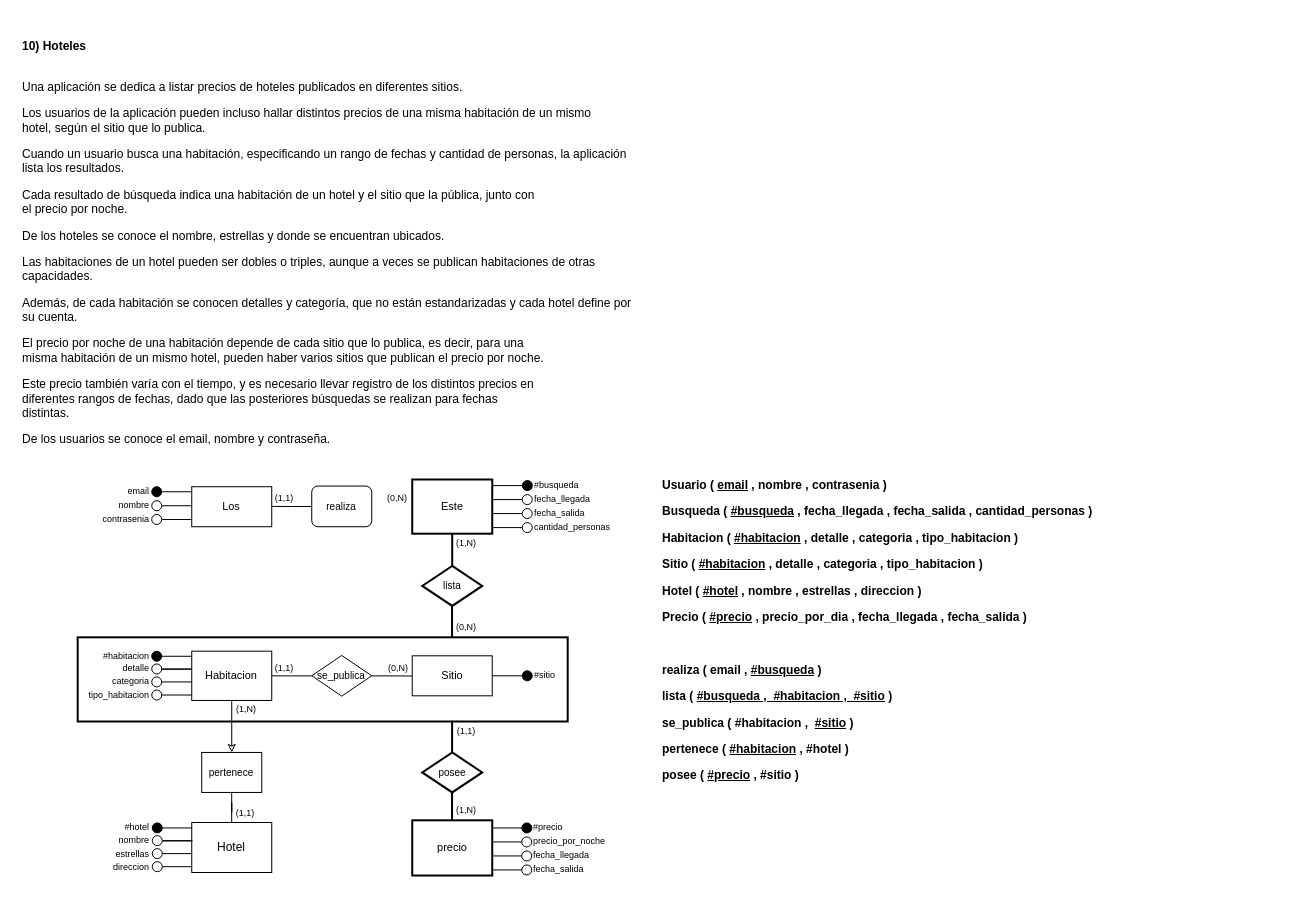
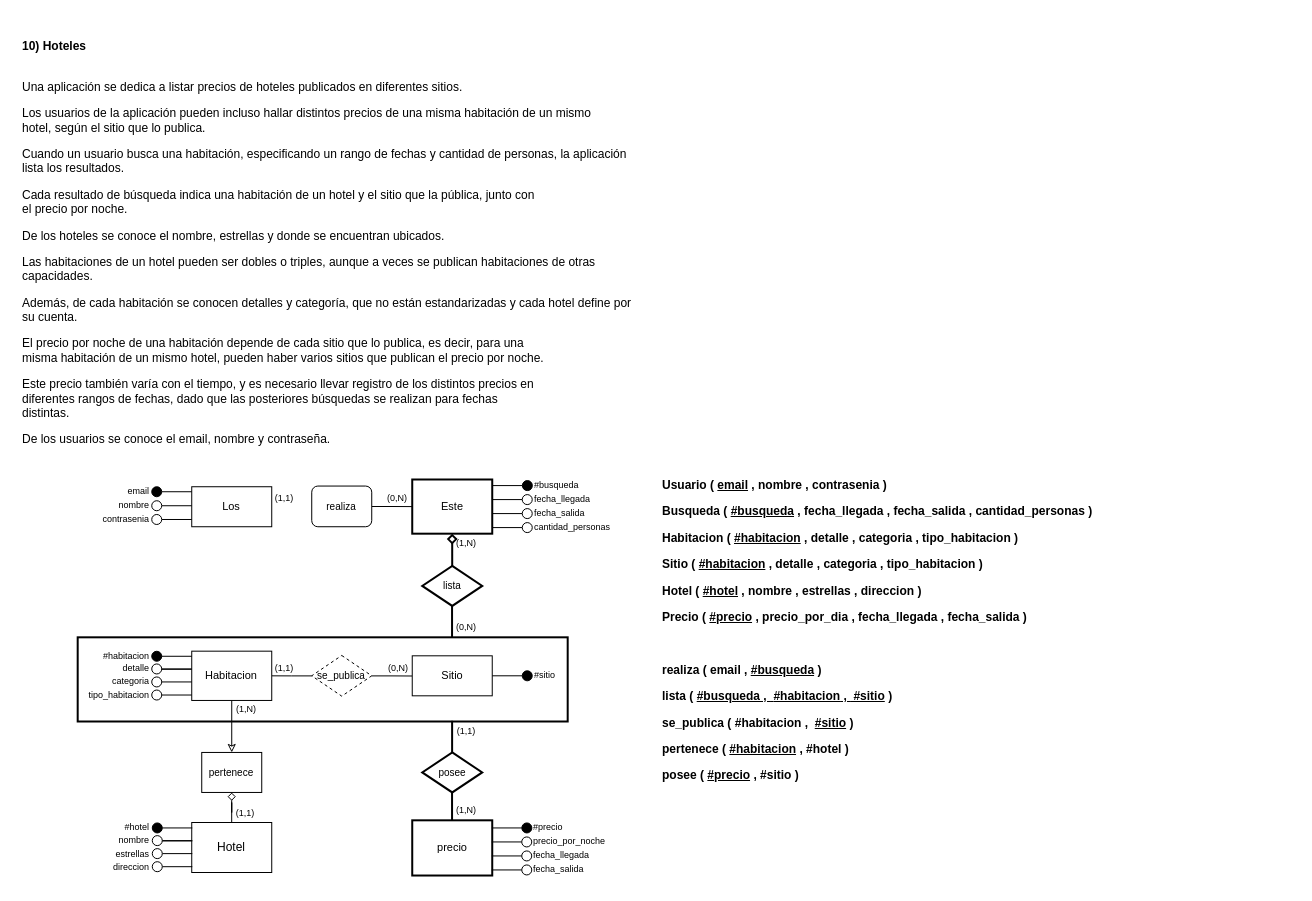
(293, 507) -> none
none -> (392, 507)
(452, 539) -> (452, 544)
(342, 676) -> (342, 676)
(232, 797) -> (232, 801)
